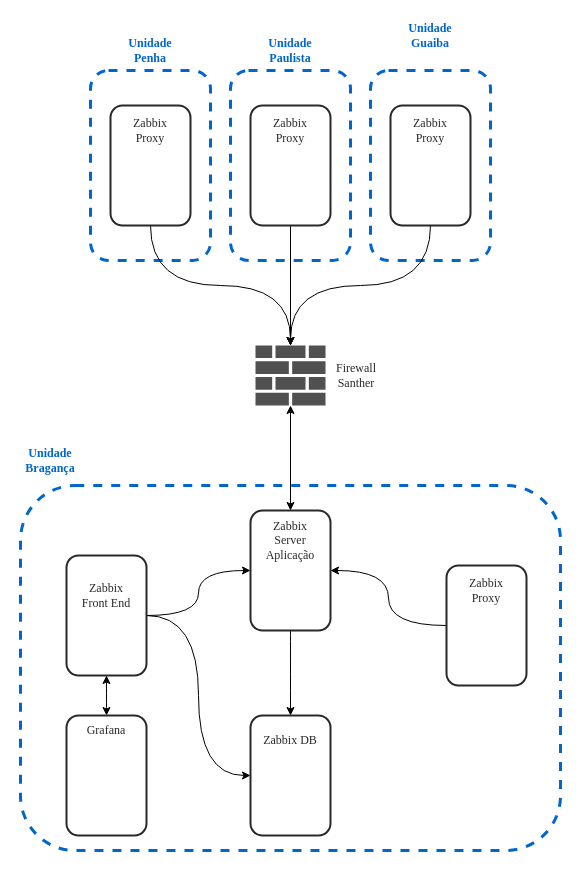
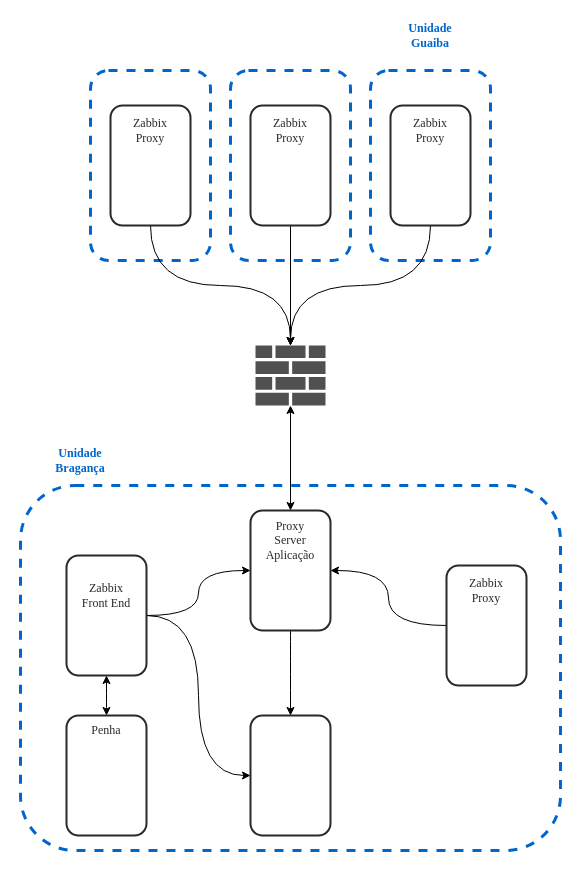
(151, 51) -> none
(291, 51) -> none
(357, 376) -> none
(51, 461) -> (81, 461)
(291, 541) -> (291, 541)
(107, 731) -> (107, 731)
(291, 741) -> none
